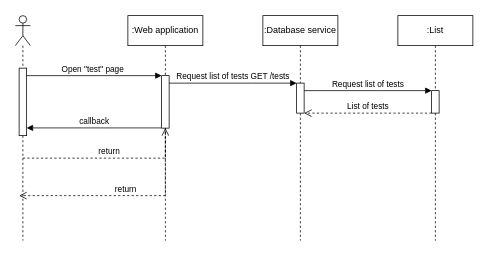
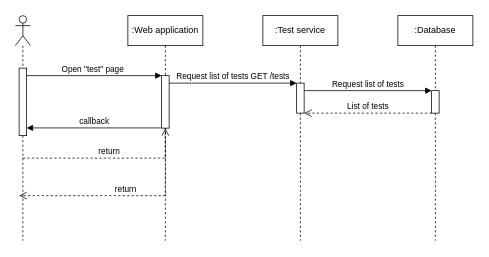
(300, 30) -> (300, 30)
(435, 30) -> (435, 30)
